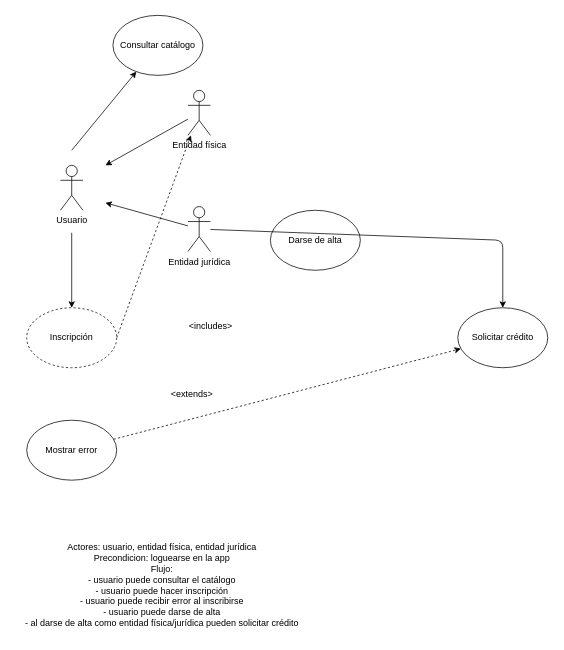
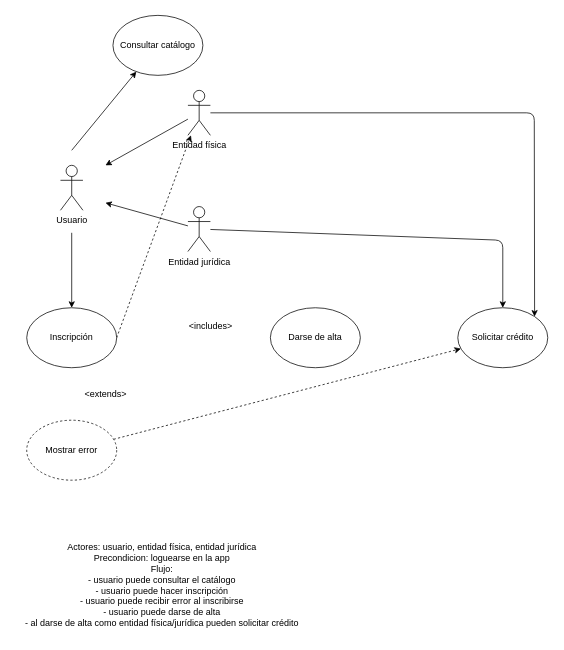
none -> (535, 211)
(315, 240) -> (315, 338)
(72, 338) -> (72, 338)
(192, 394) -> (105, 394)
(72, 450) -> (72, 450)
